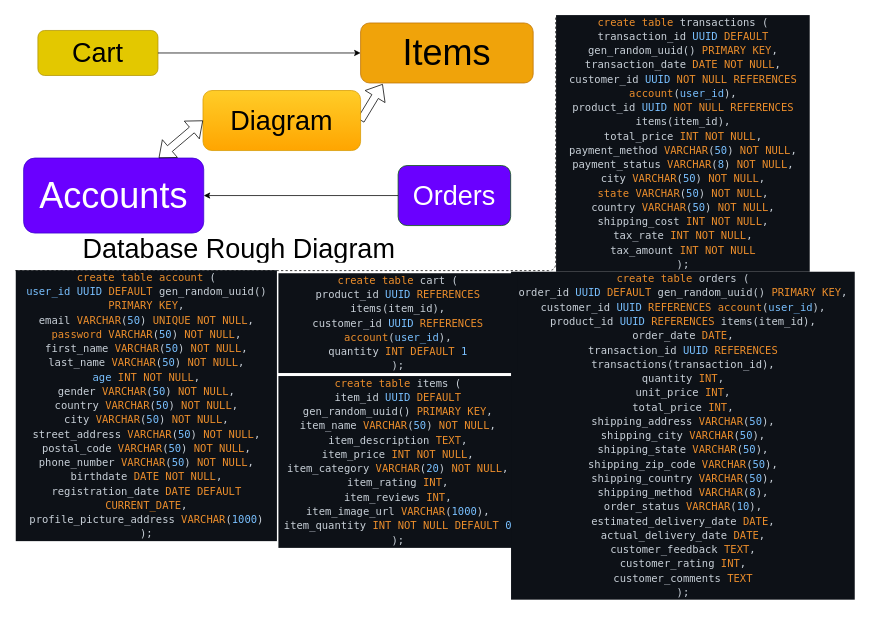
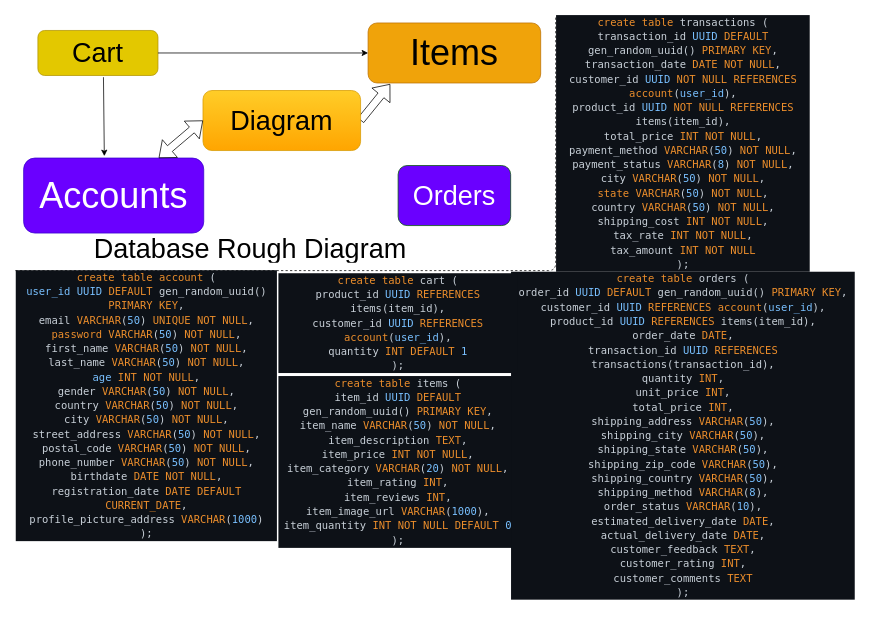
(447, 53) -> (454, 53)
none -> (104, 95)
(304, 195) -> none
(244, 252) -> (255, 252)
